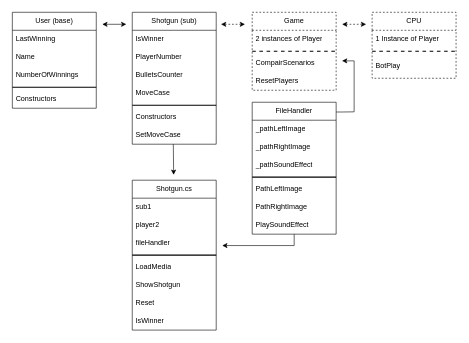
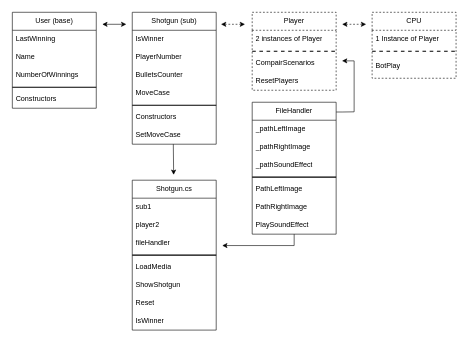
(294, 21) -> (294, 21)
